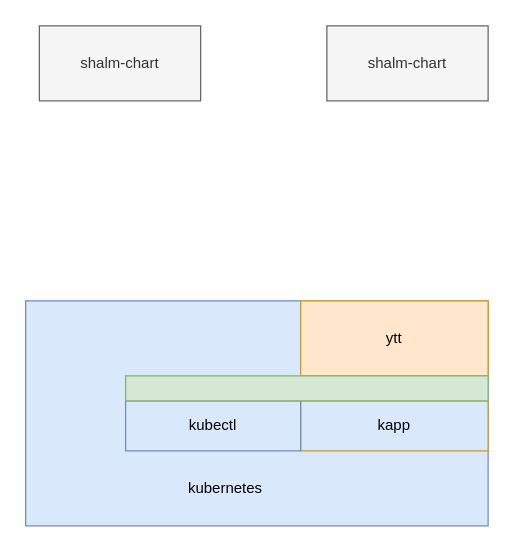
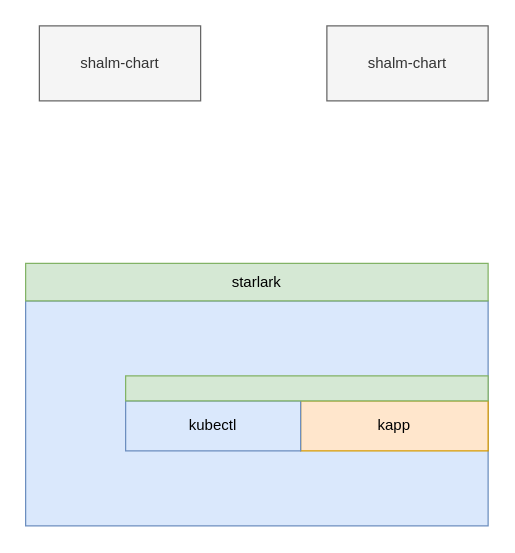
none -> (257, 282)
(394, 338) -> none
(394, 426) -> (394, 426)
(226, 488) -> none
